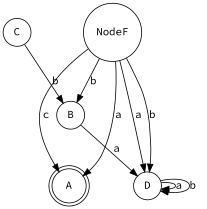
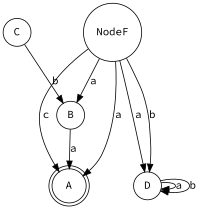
(94, 81) -> (94, 81)
(110, 151) -> (70, 145)
